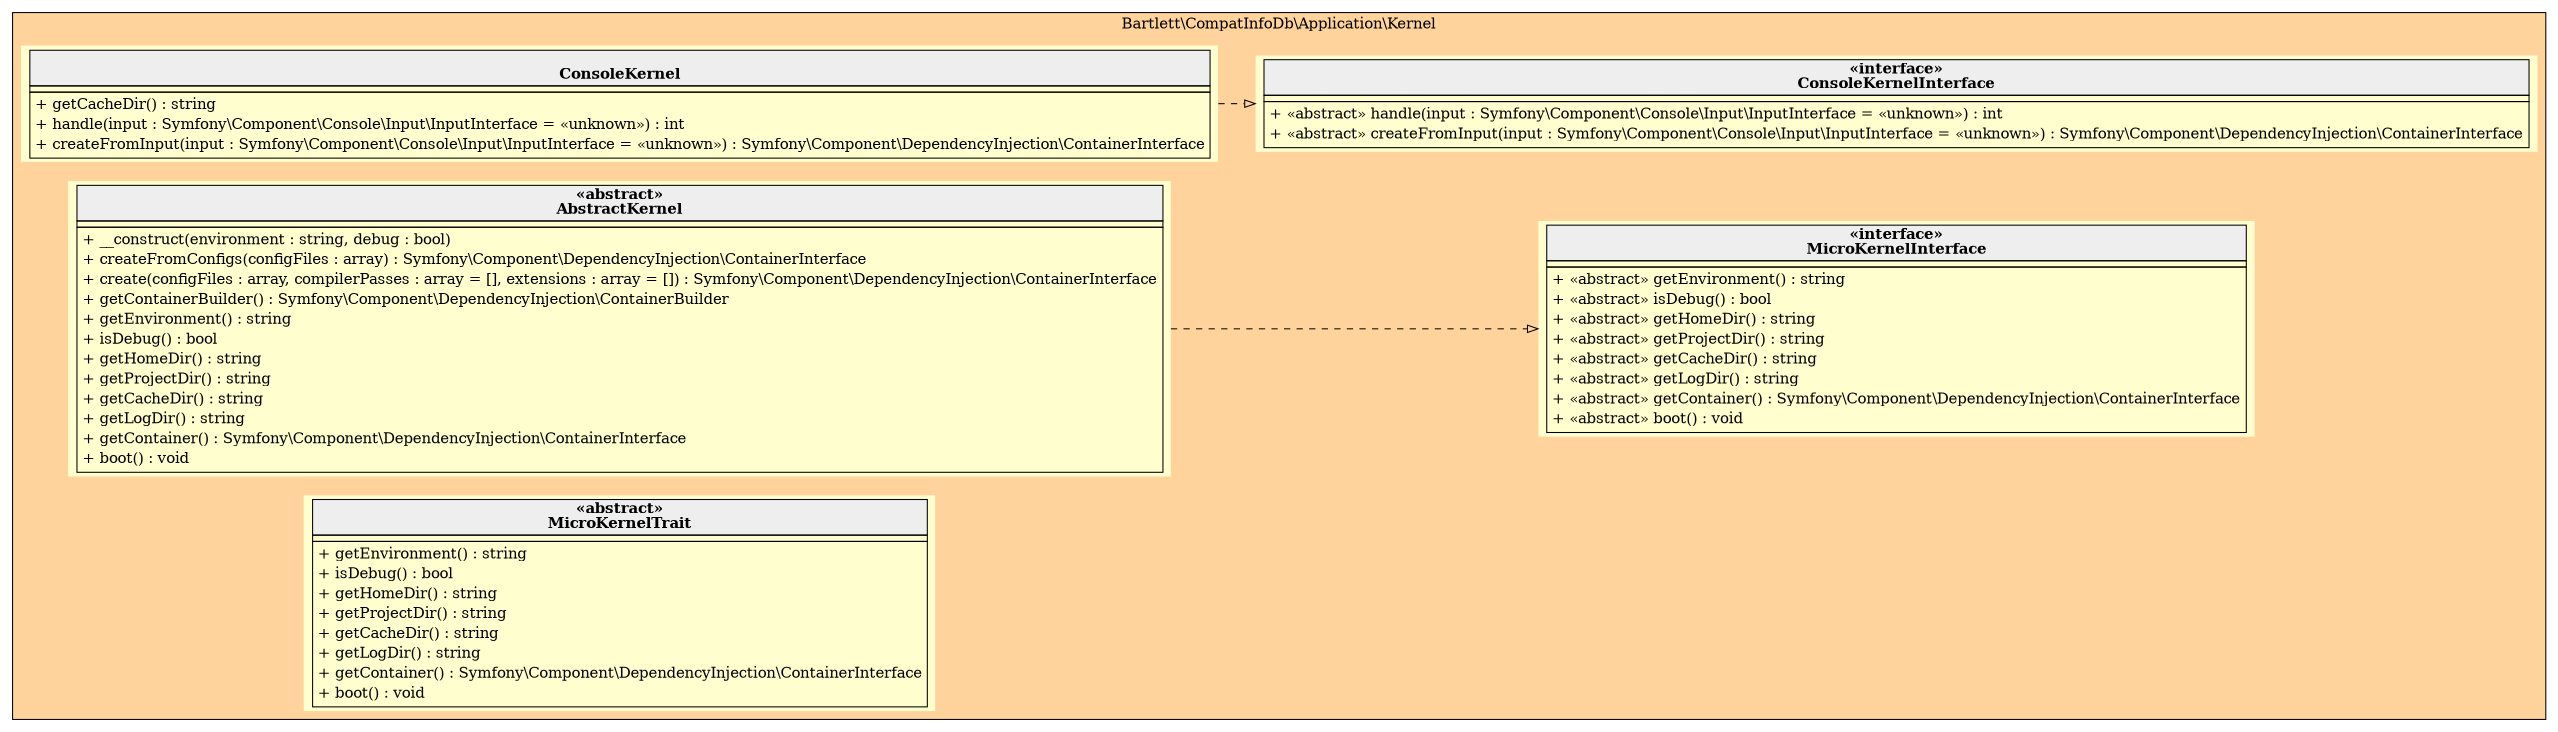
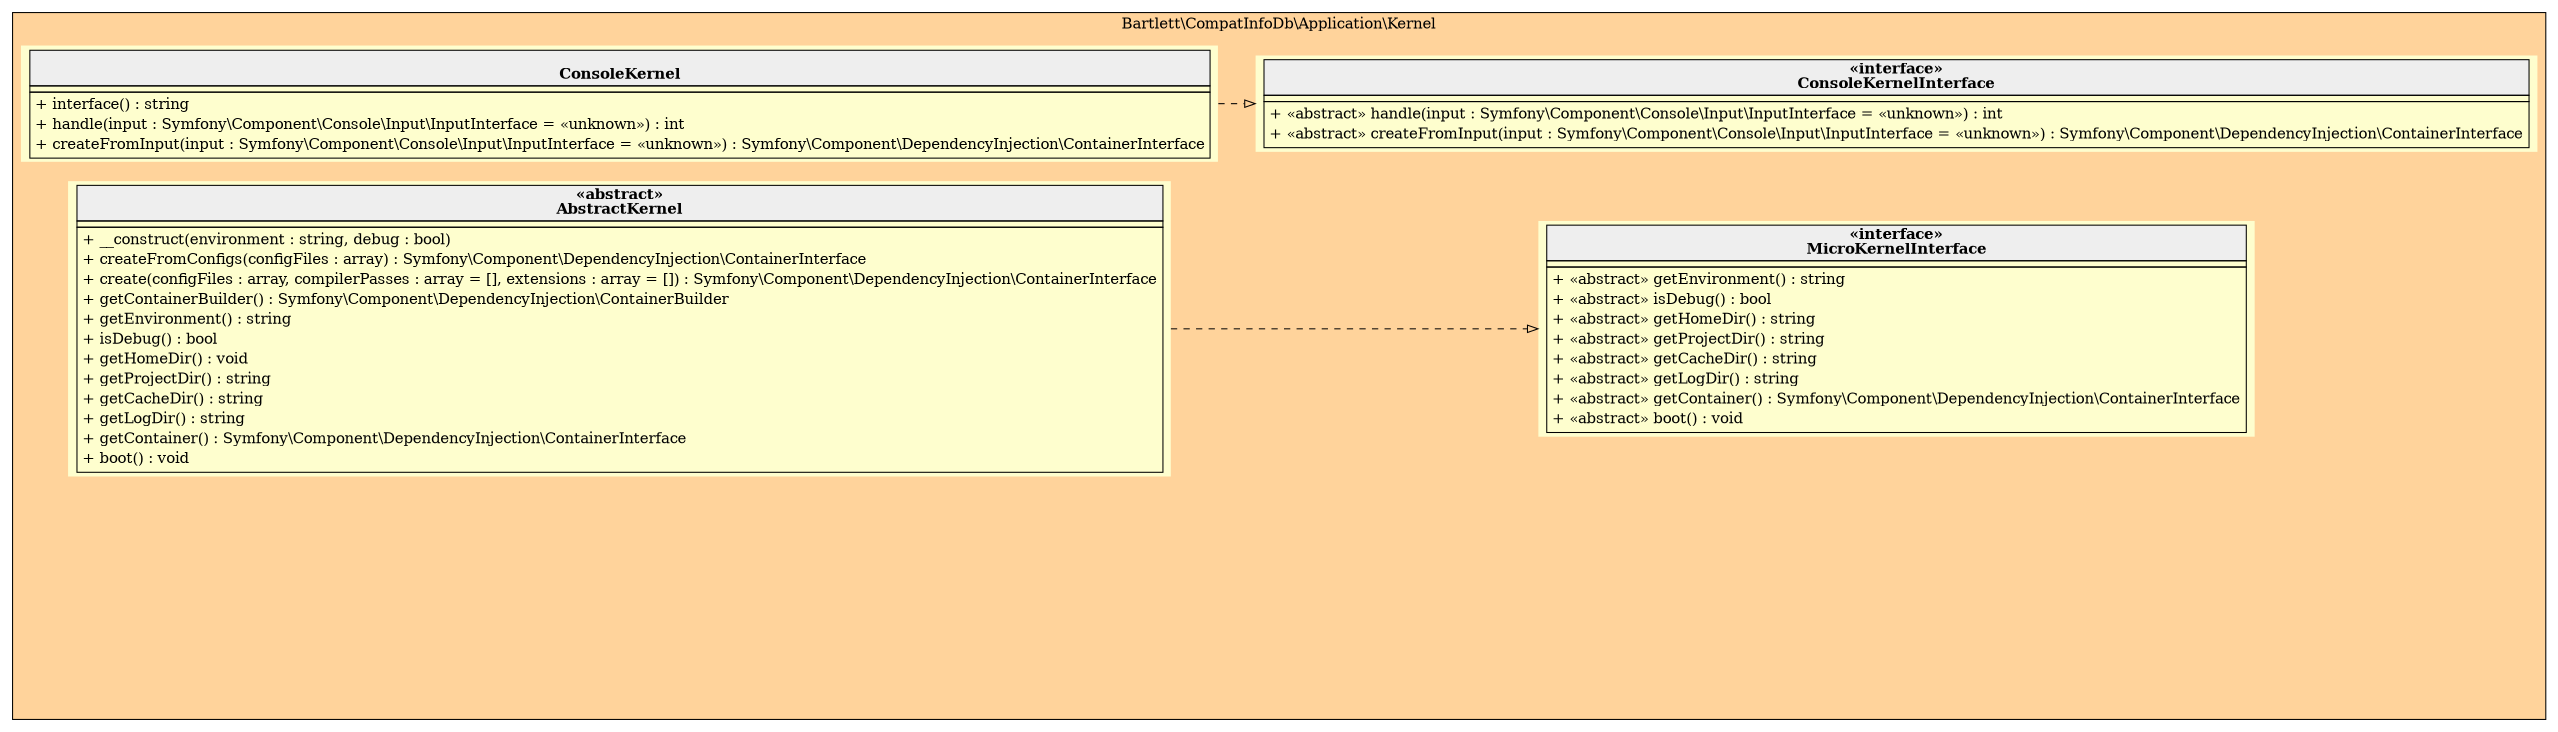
(126, 105) -> (113, 105)
(172, 359) -> (165, 359)
(619, 603) -> none
